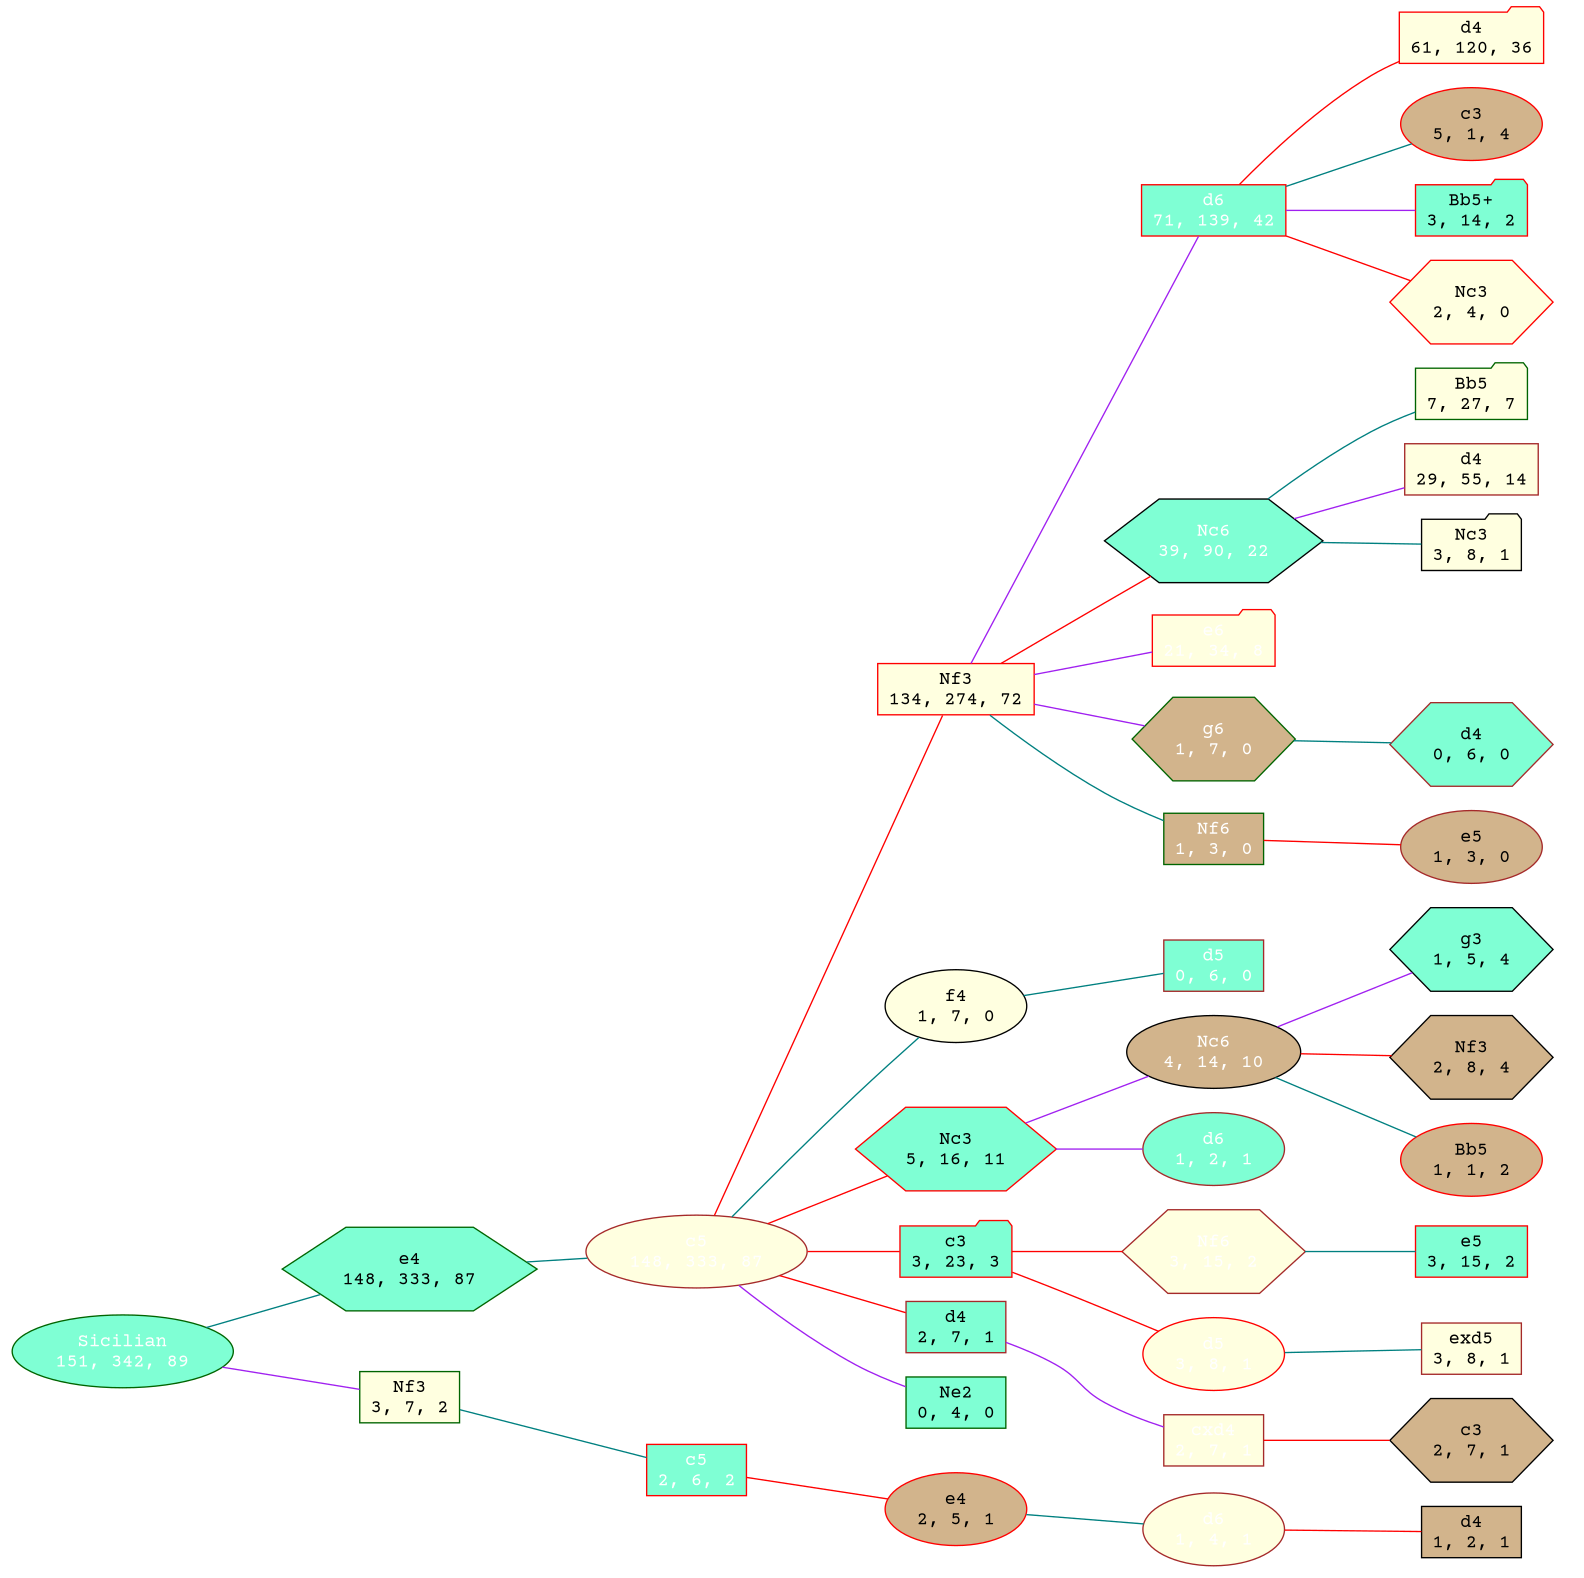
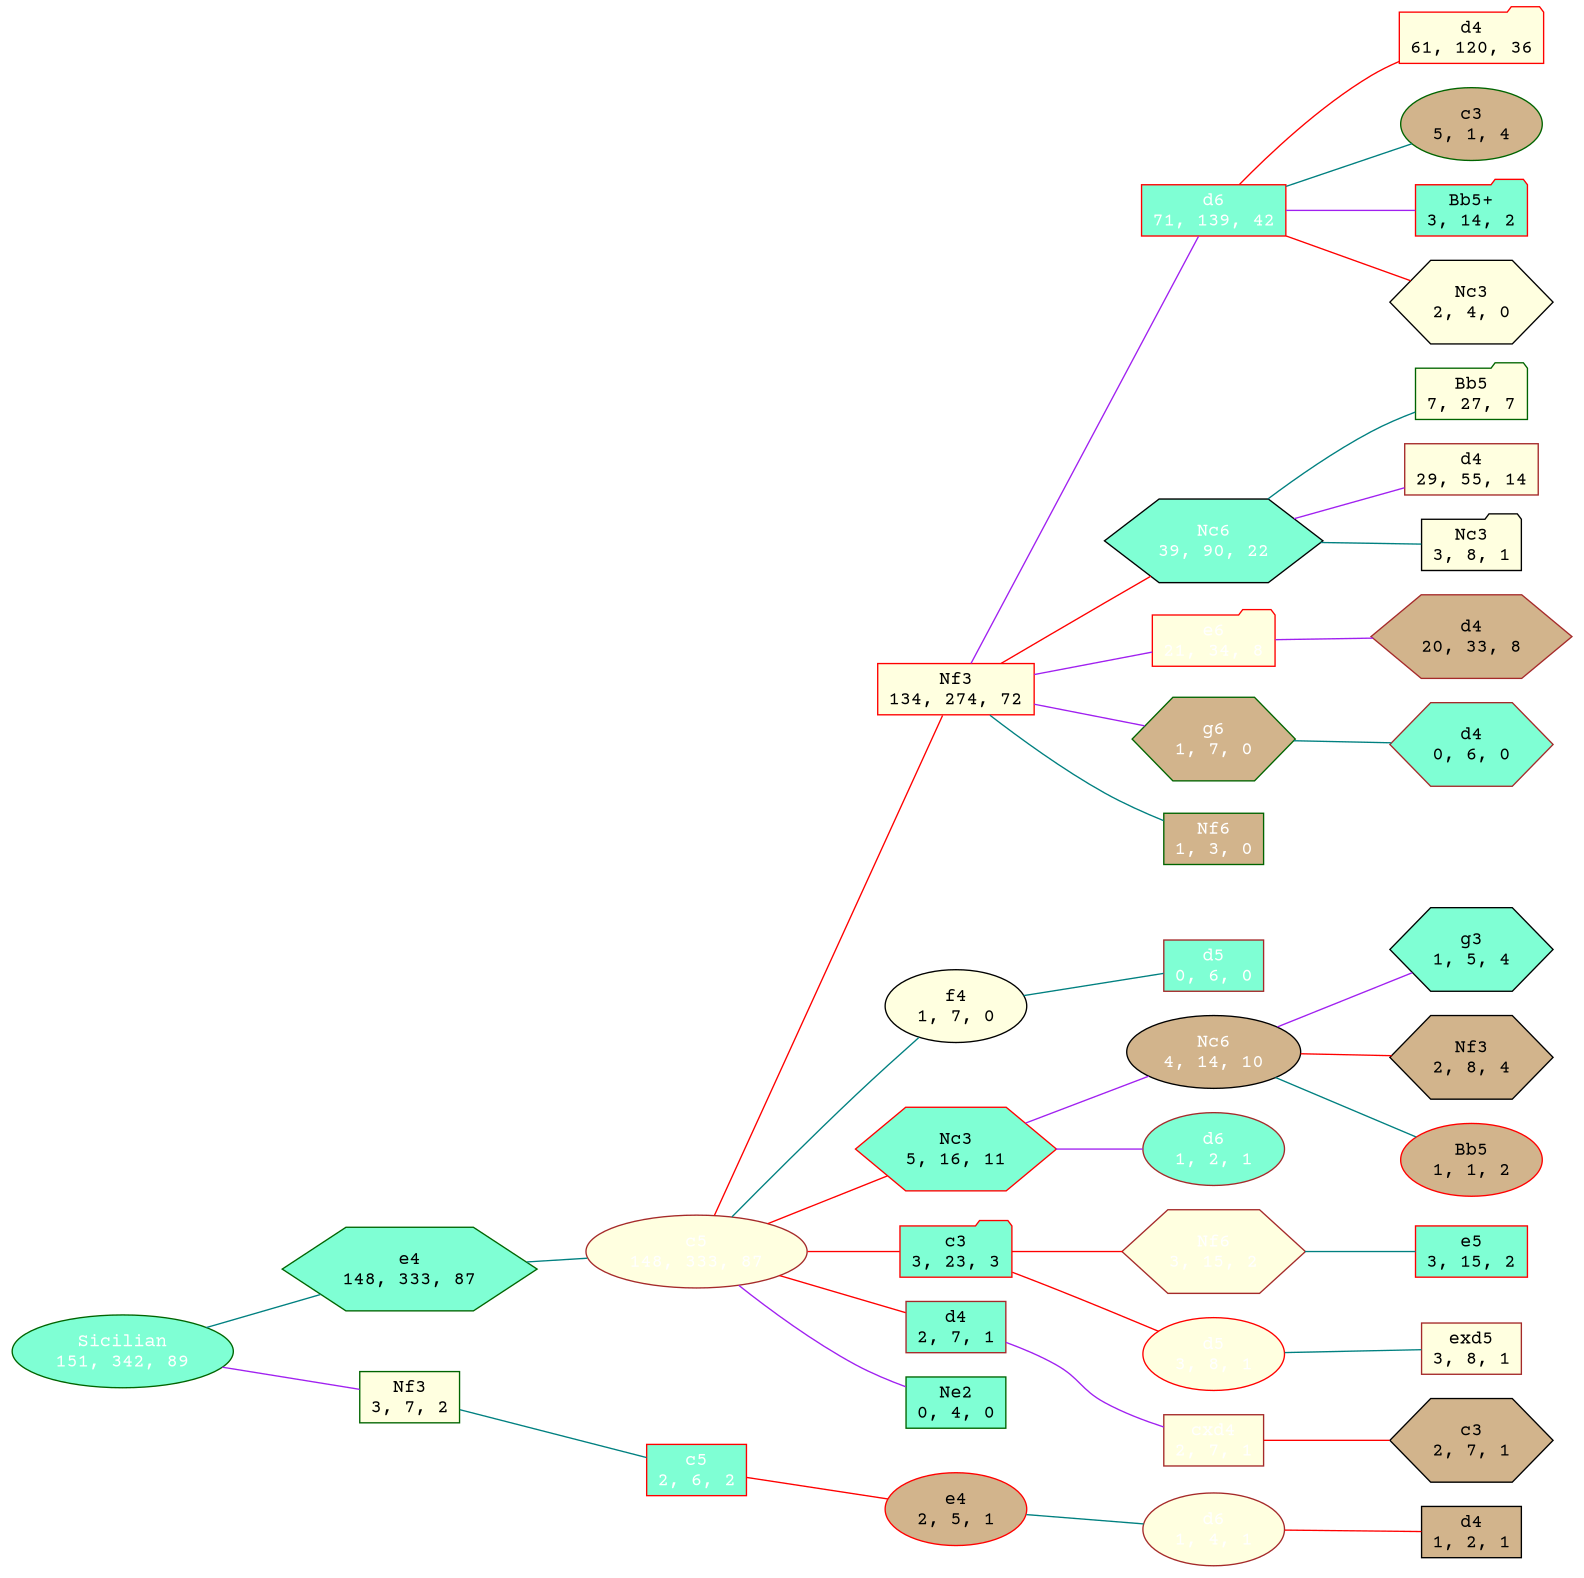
(1471, 124) -> (1471, 124)
(1471, 302) -> (1471, 302)
none -> (1471, 637)
(1471, 847) -> none
